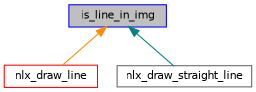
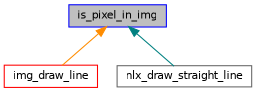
(118, 16) -> (118, 16)
(51, 76) -> (51, 76)
